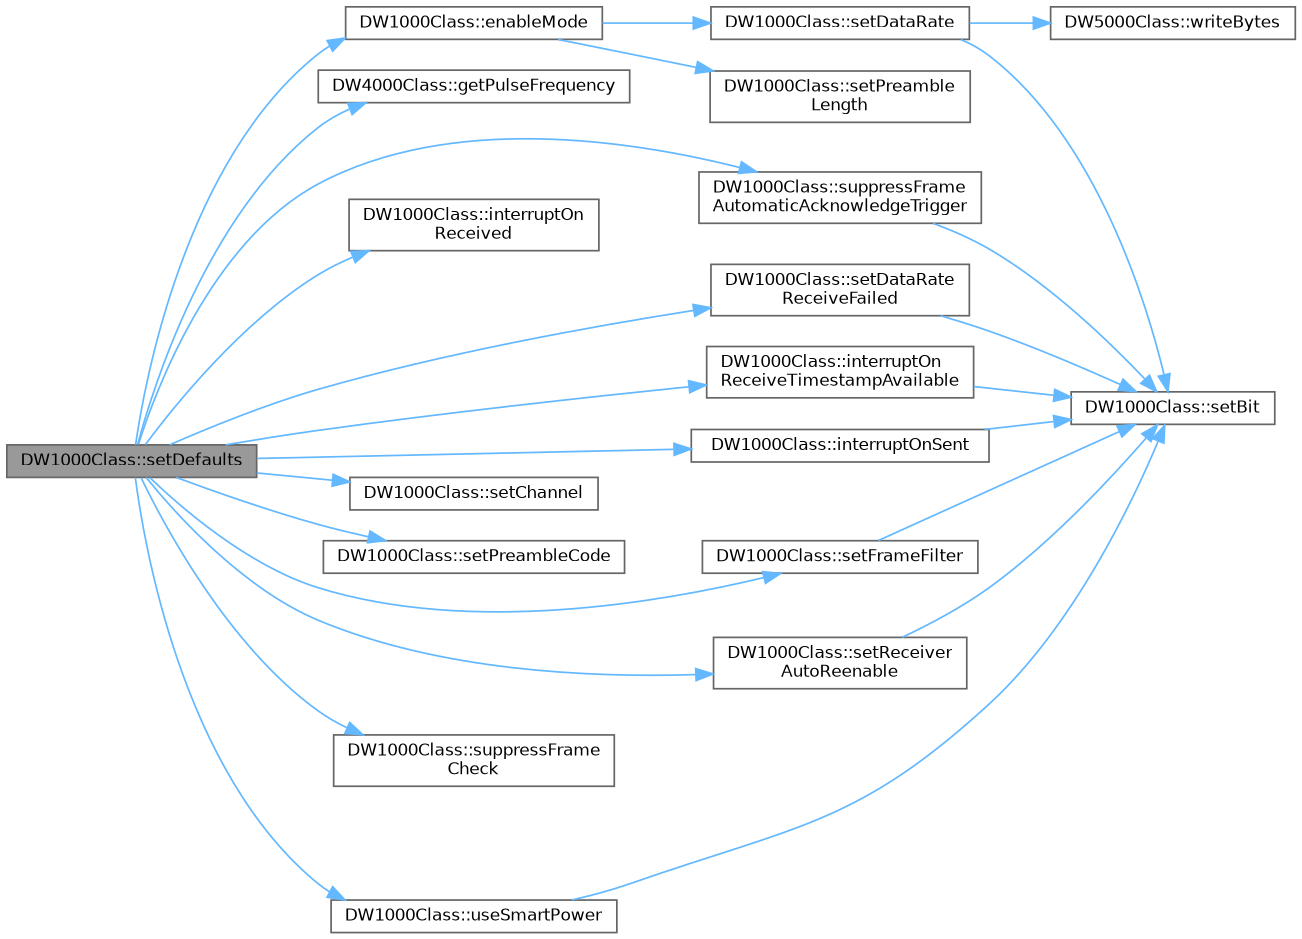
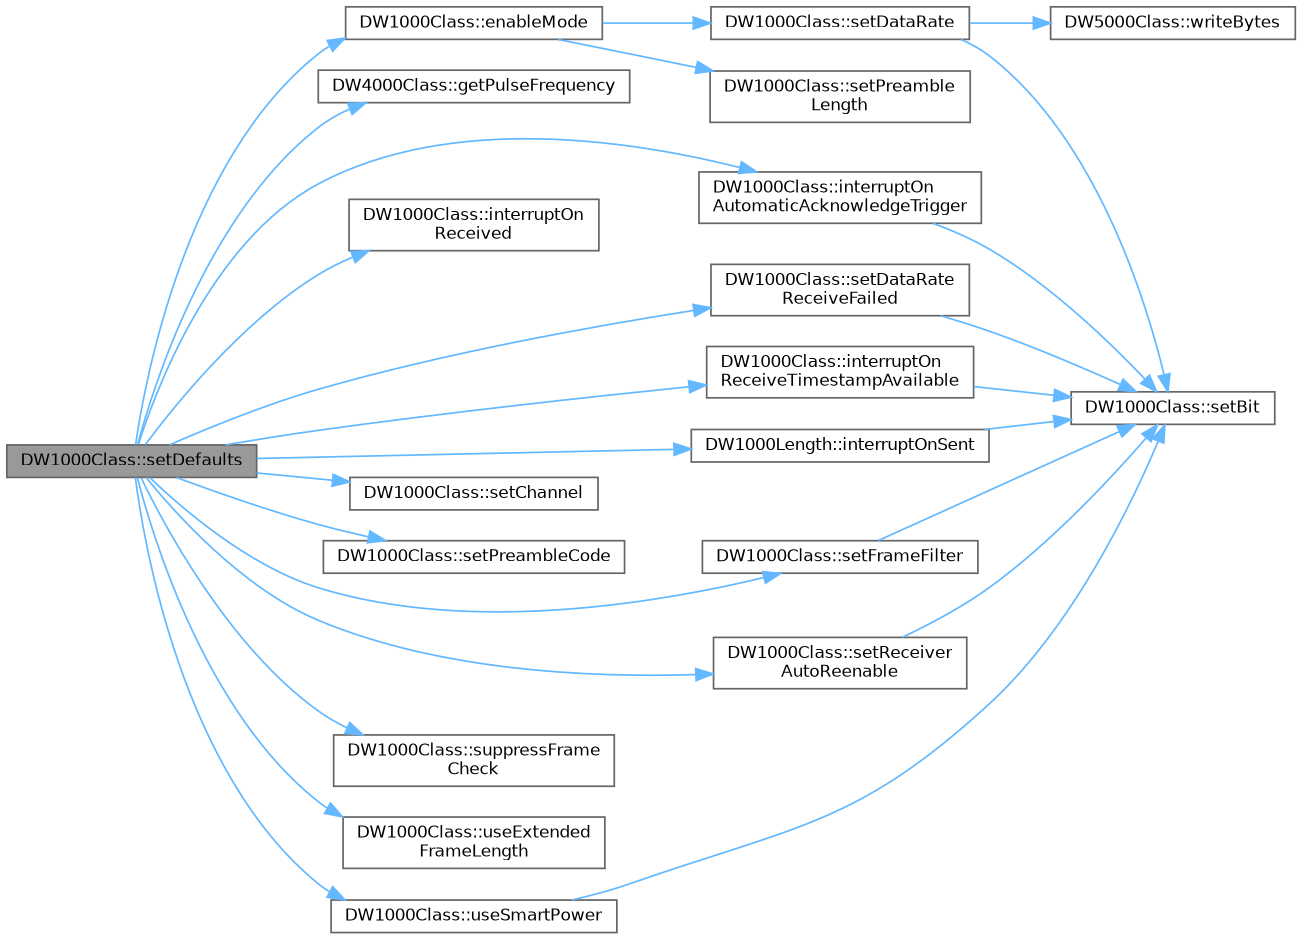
(840, 198) -> (840, 198)
(840, 446) -> (840, 446)
none -> (474, 843)
